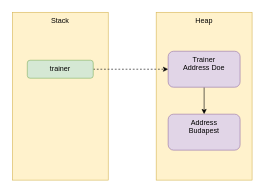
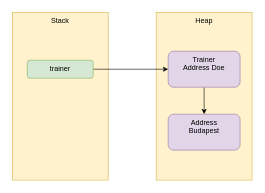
(128, 69) -> (128, 69)
